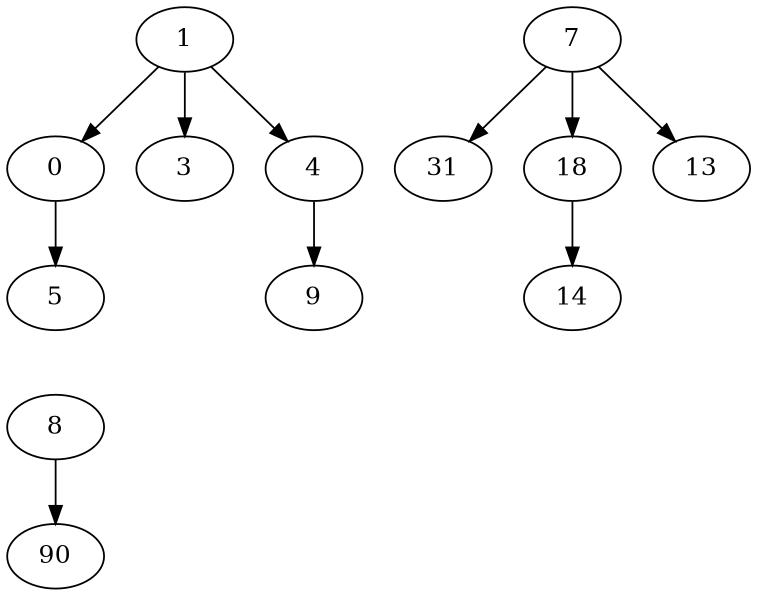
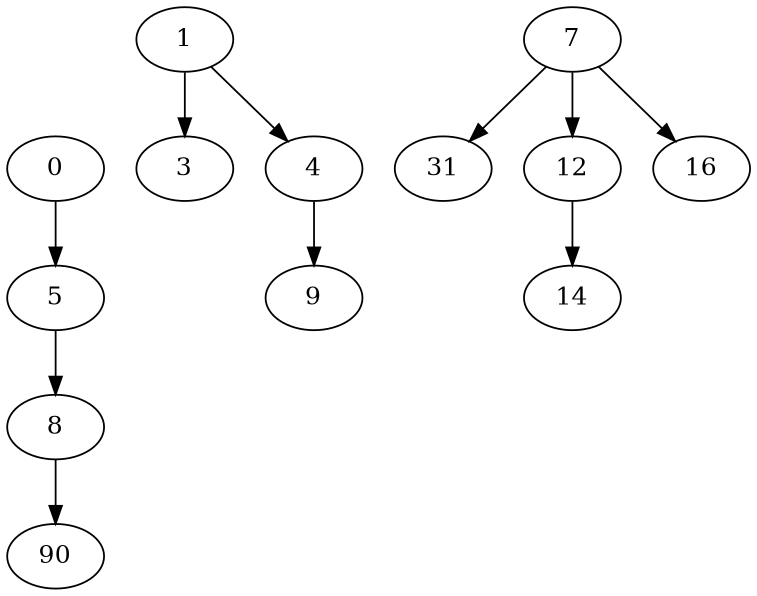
(127, 98) -> none
(572, 169) -> (572, 169)
(702, 169) -> (702, 169)
none -> (56, 354)
